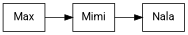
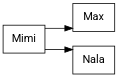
(55, 17) -> (55, 28)
